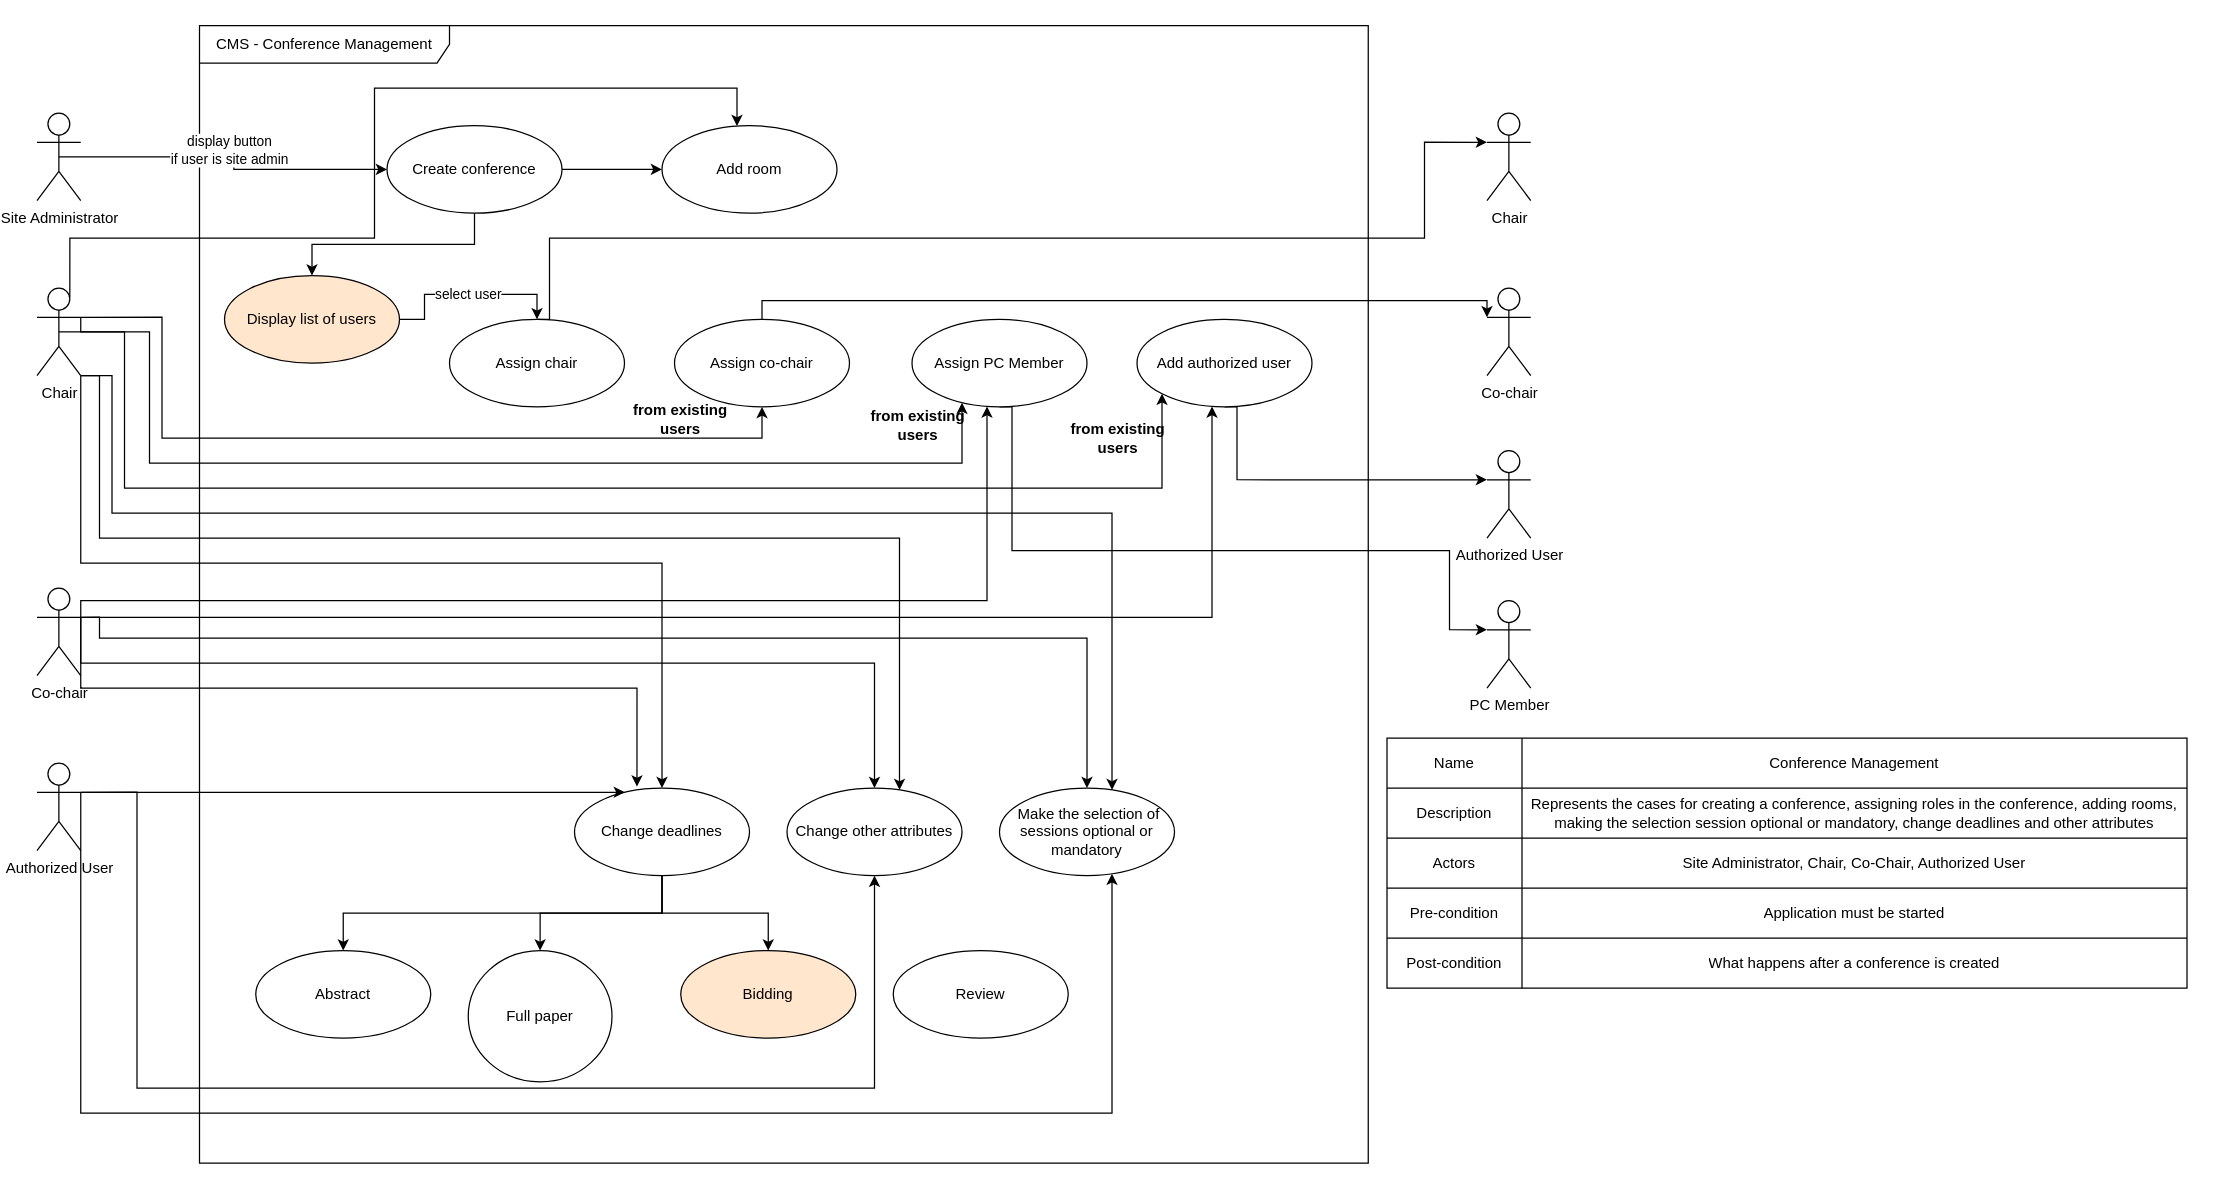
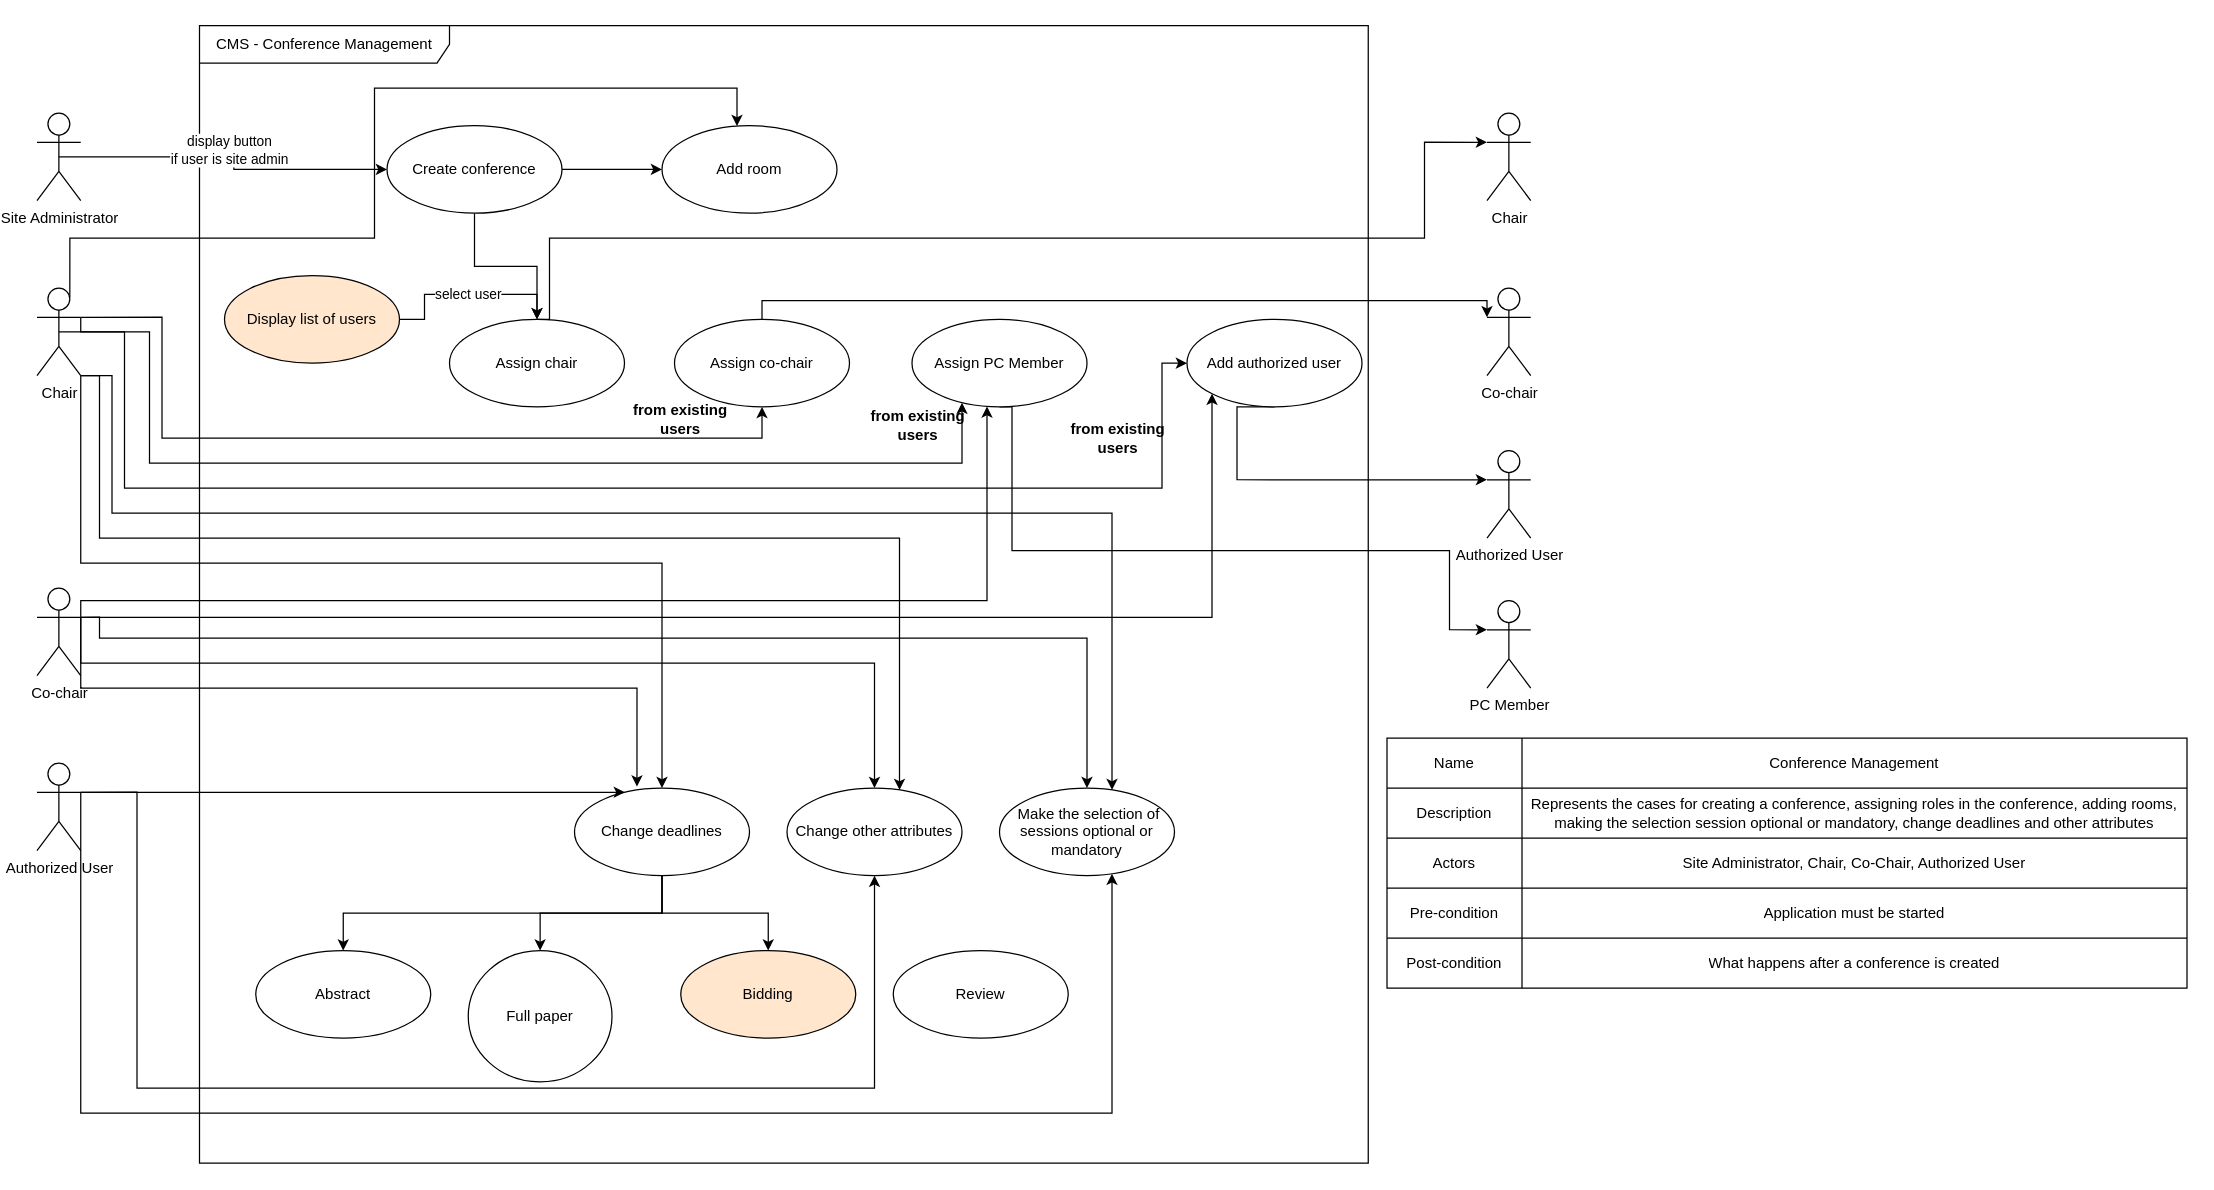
(383, 244) -> (507, 266)
(1224, 363) -> (1274, 363)
